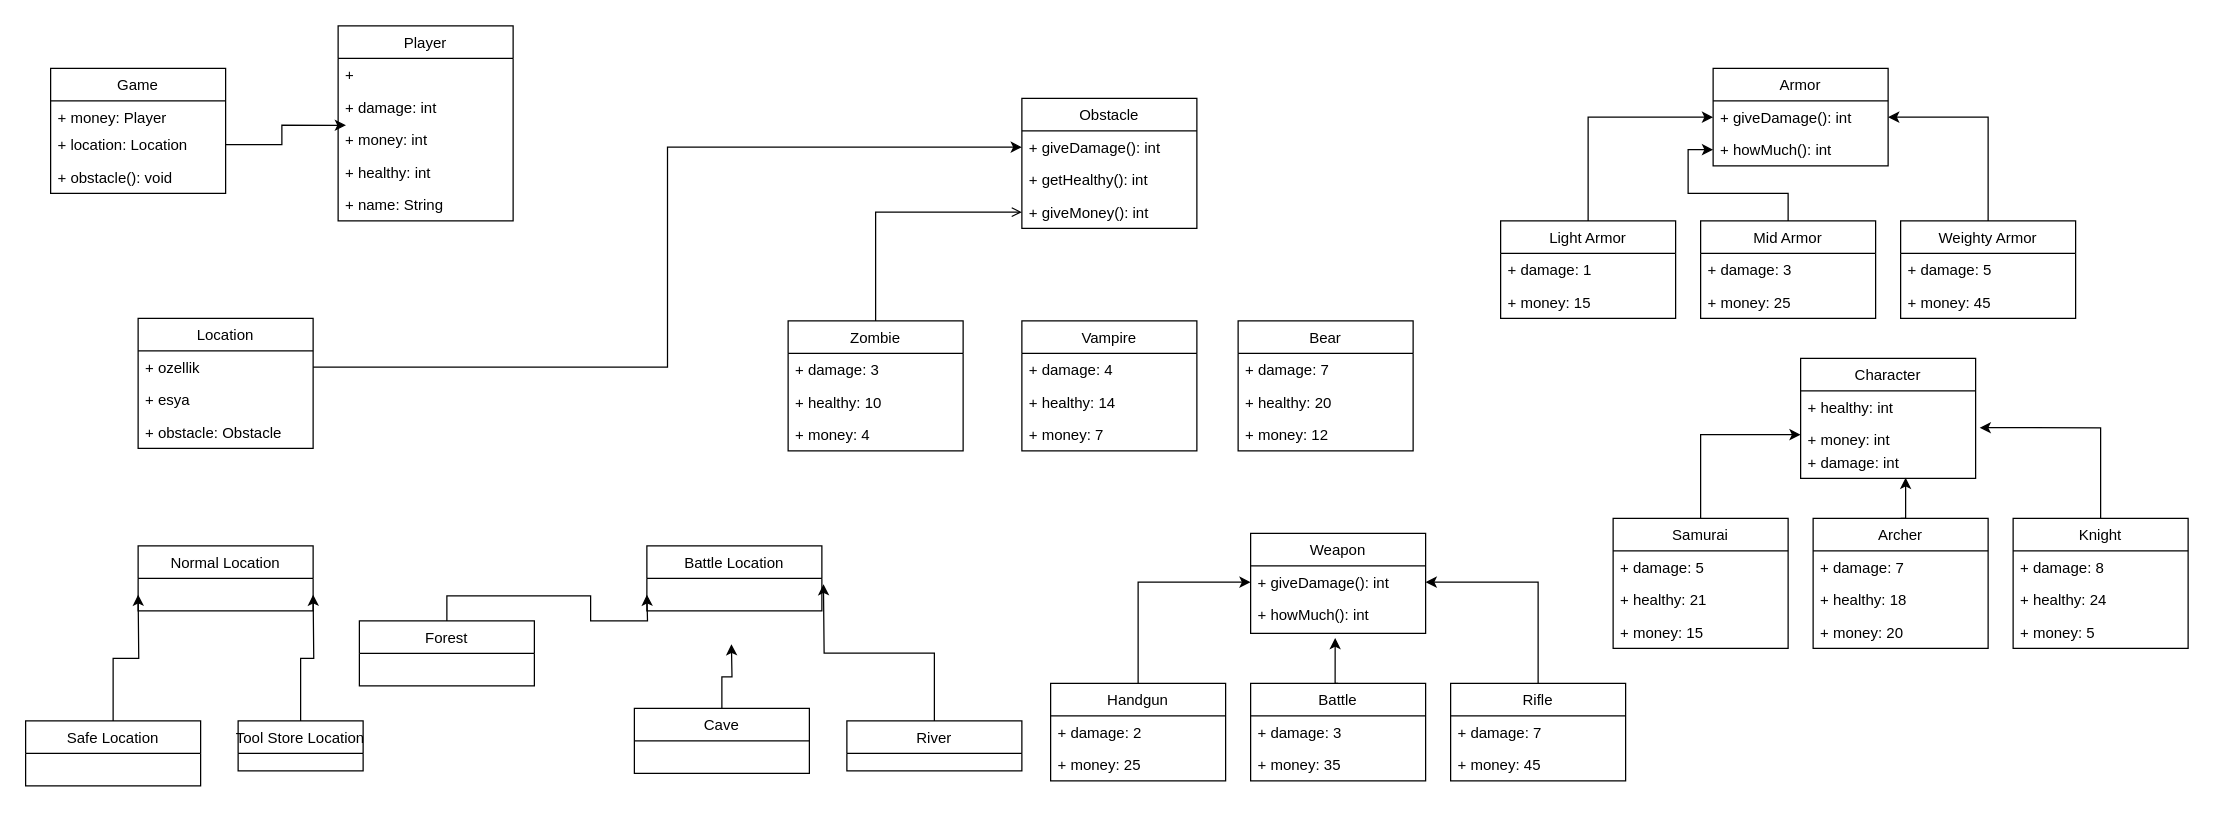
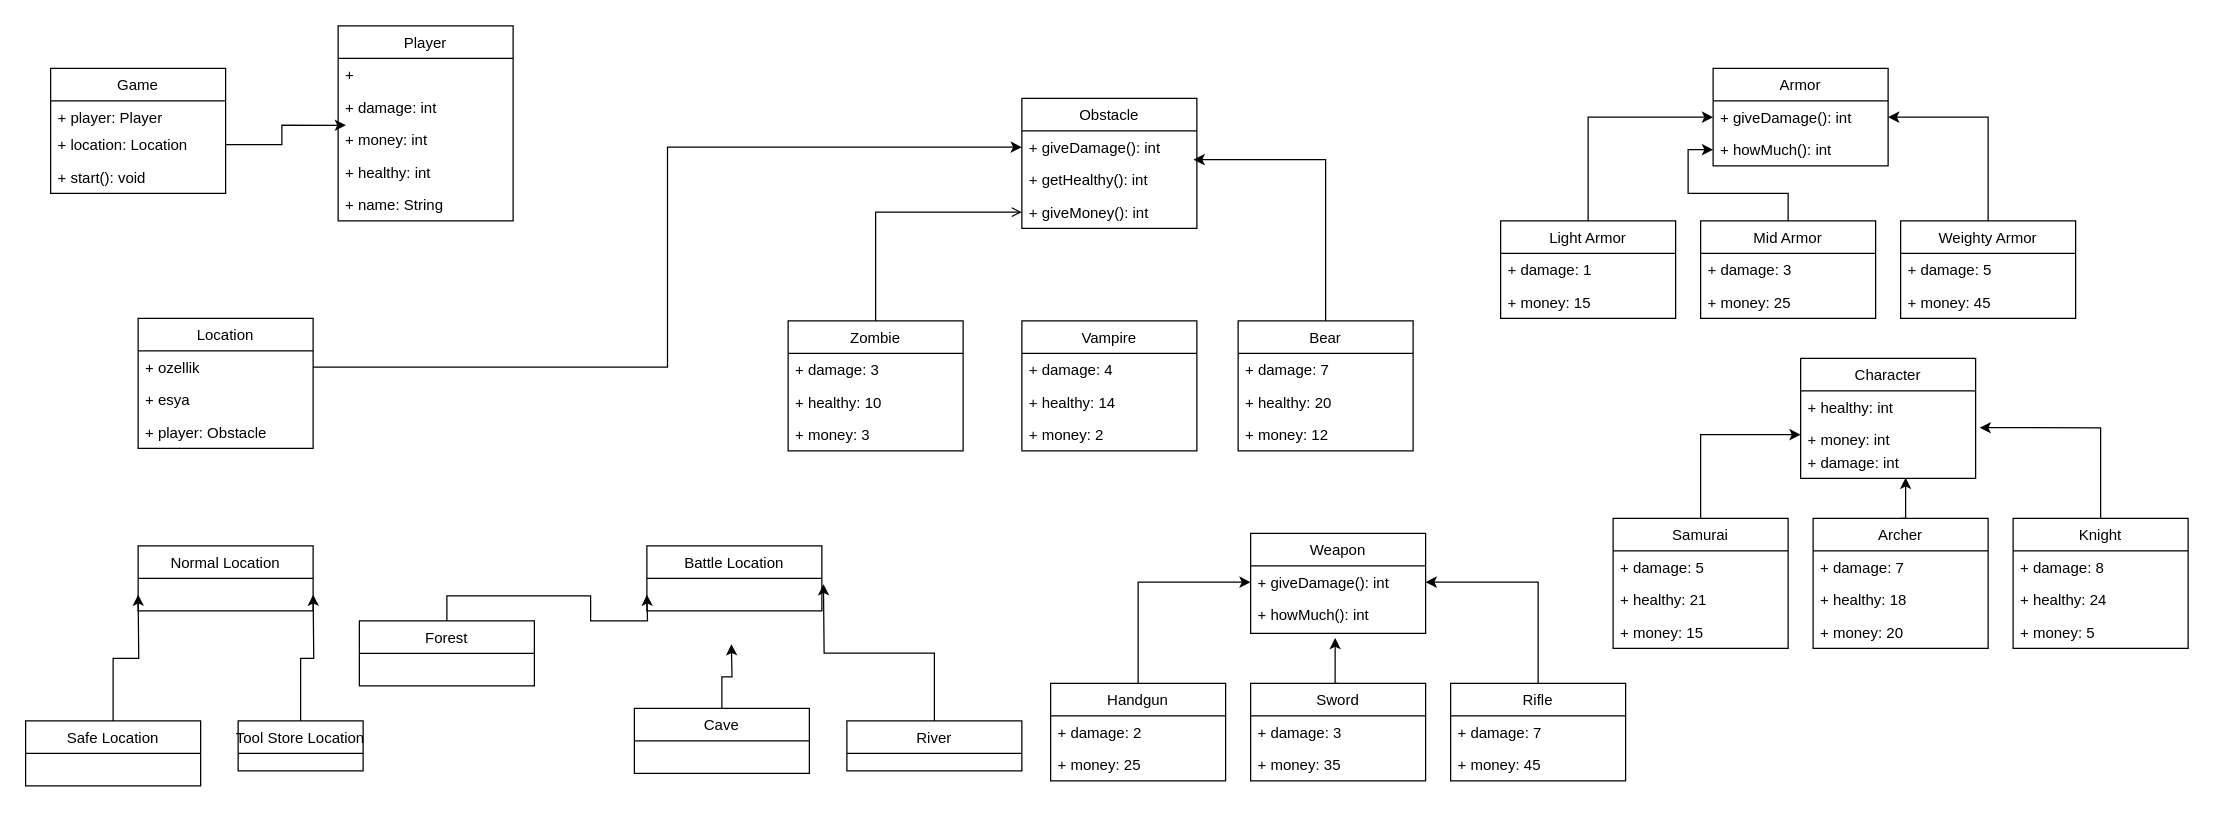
(113, 118) -> (115, 118)
none -> (1326, 176)
(123, 178) -> (113, 178)
(219, 433) -> (211, 433)
(831, 435) -> (831, 435)
(1065, 435) -> (1065, 435)
(1338, 700) -> (1338, 700)
